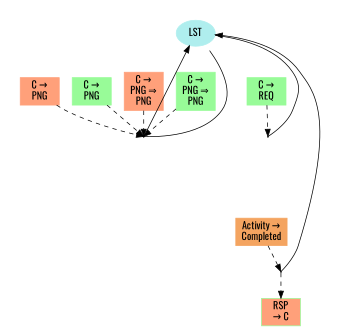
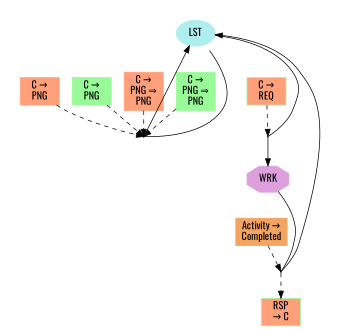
(266, 91) -> (266, 91)
none -> (268, 179)
